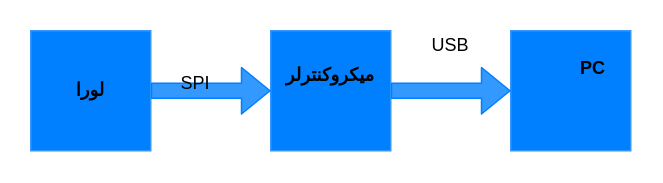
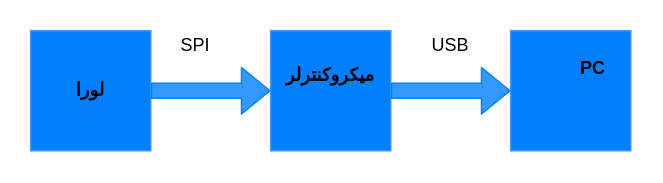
(196, 83) -> (196, 46)
